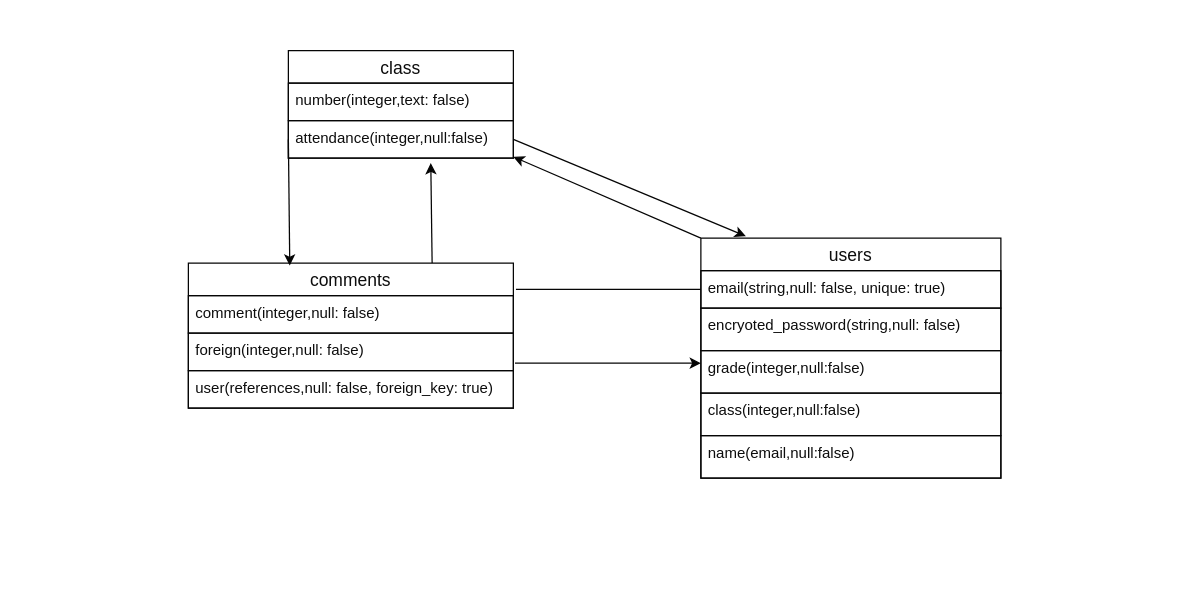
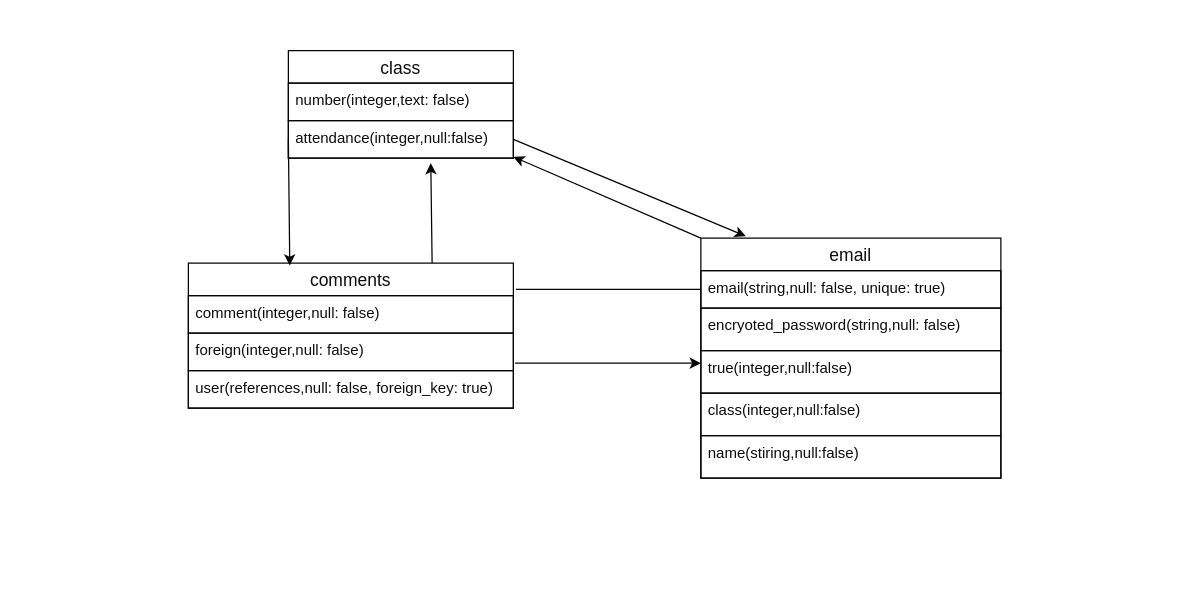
(850, 255) -> (850, 255)
(801, 368) -> (797, 368)
(786, 453) -> (795, 453)
